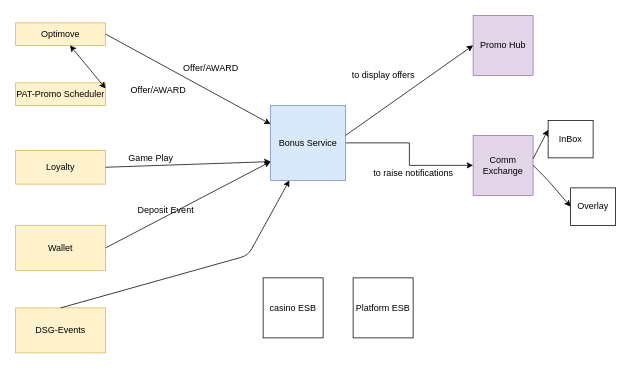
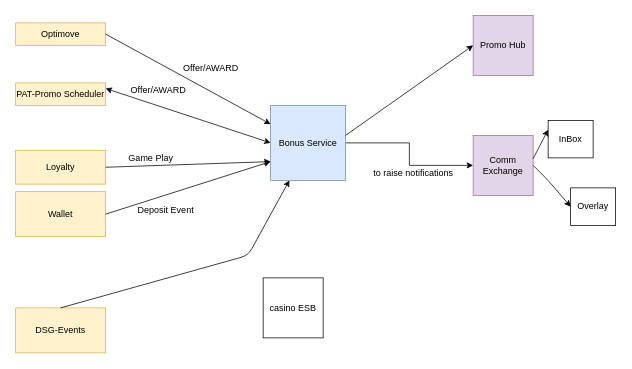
(88, 67) -> (188, 116)
(383, 75) -> none
(60, 248) -> (60, 214)
(383, 308) -> none
